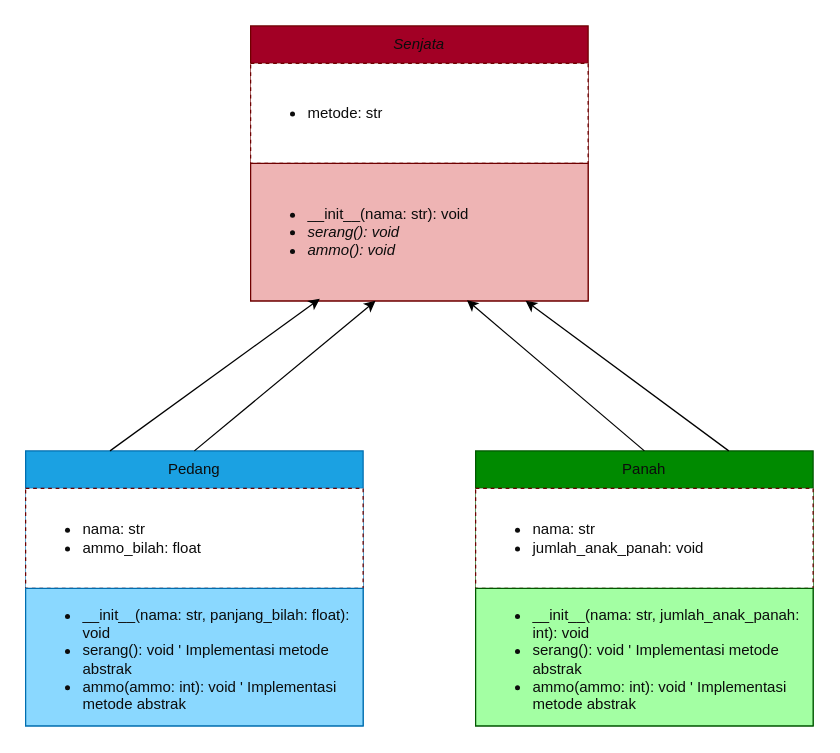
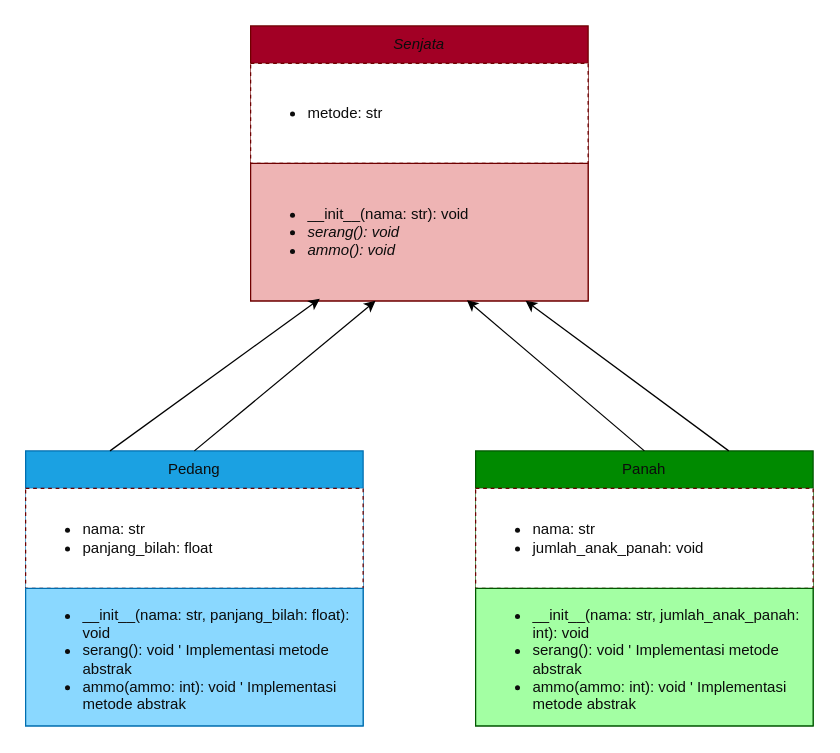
(95, 538) -> (107, 538)
